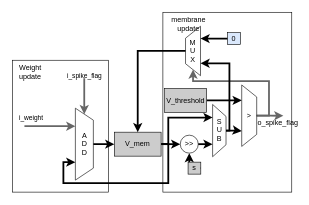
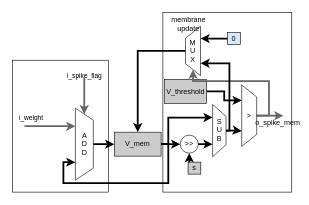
(30, 72) -> none
(186, 101) -> (186, 92)
(278, 123) -> (278, 123)
